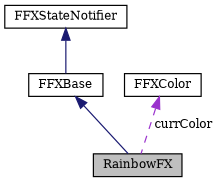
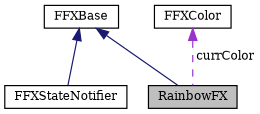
(66, 57) -> (72, 63)
